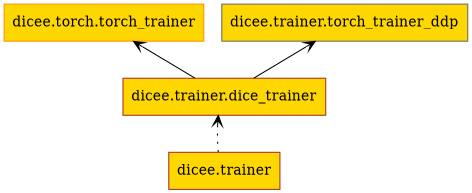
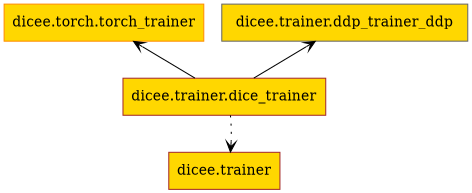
(345, 23) -> (345, 23)
(217, 139) -> (231, 129)
